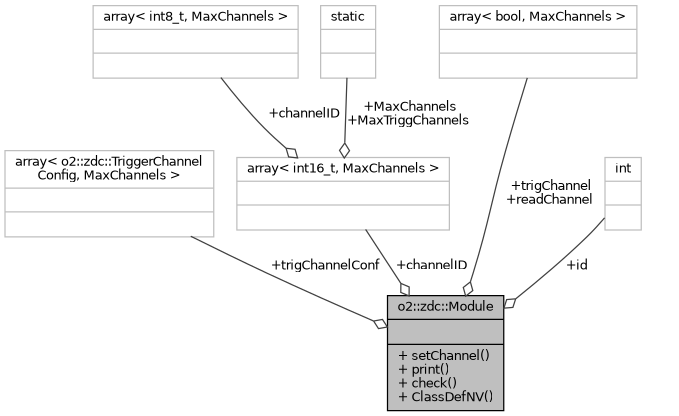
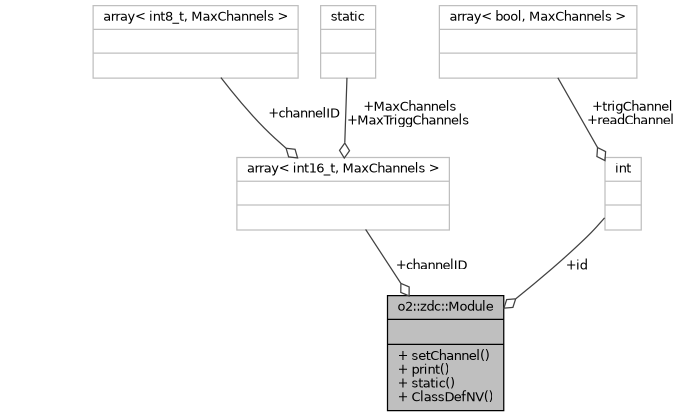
(498, 179) -> (578, 113)
(109, 194) -> none
(428, 384) -> (426, 384)
